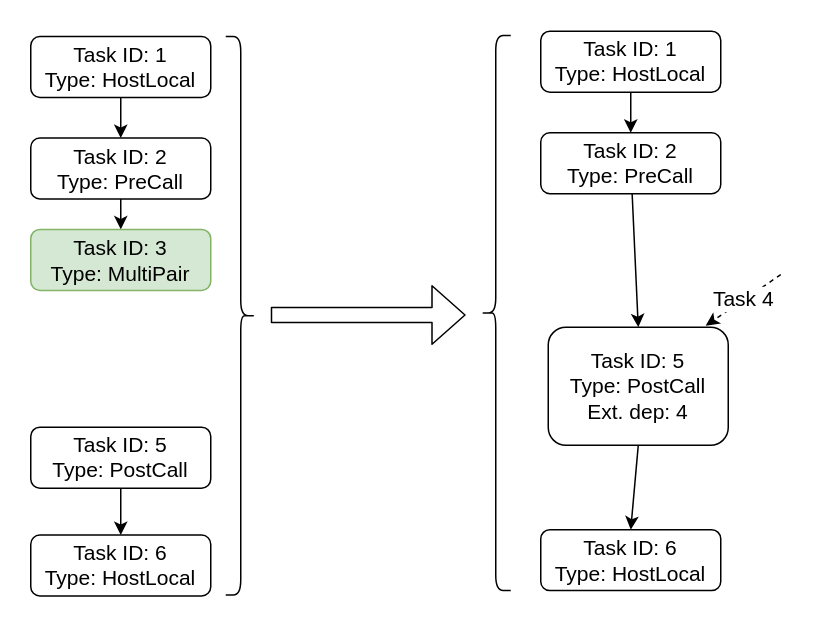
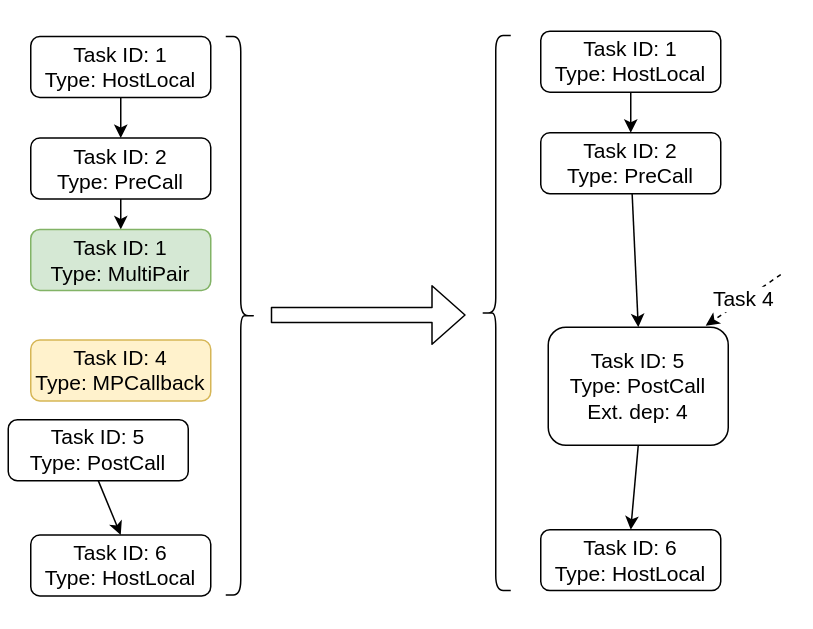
(121, 260) -> (121, 260)
none -> (121, 370)
(121, 457) -> (98, 450)
